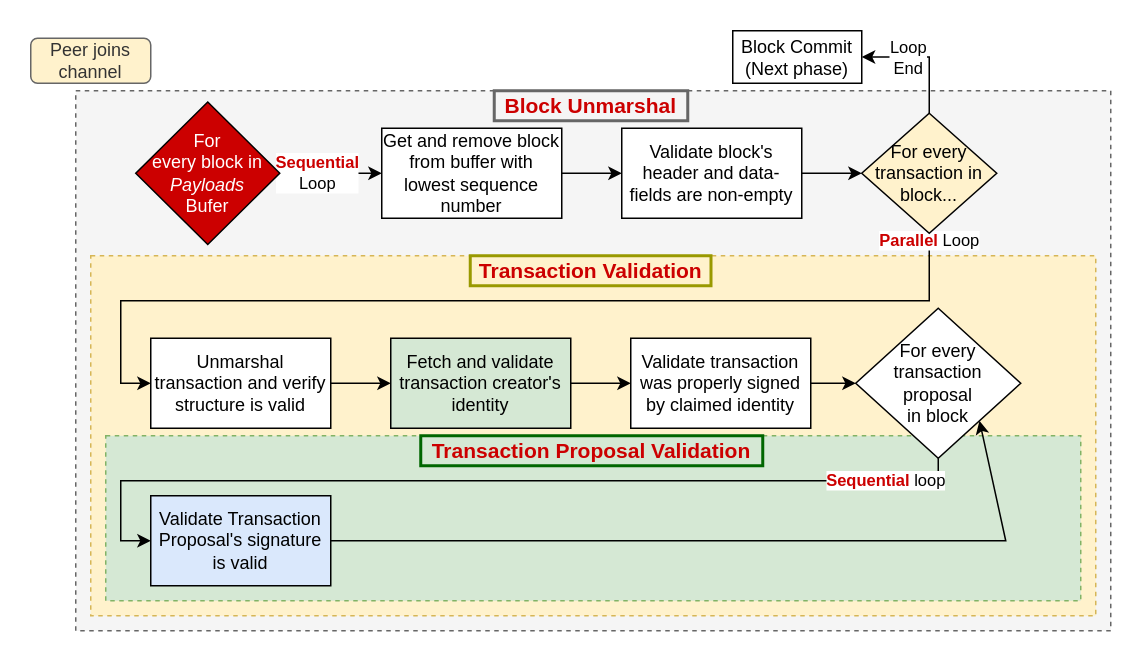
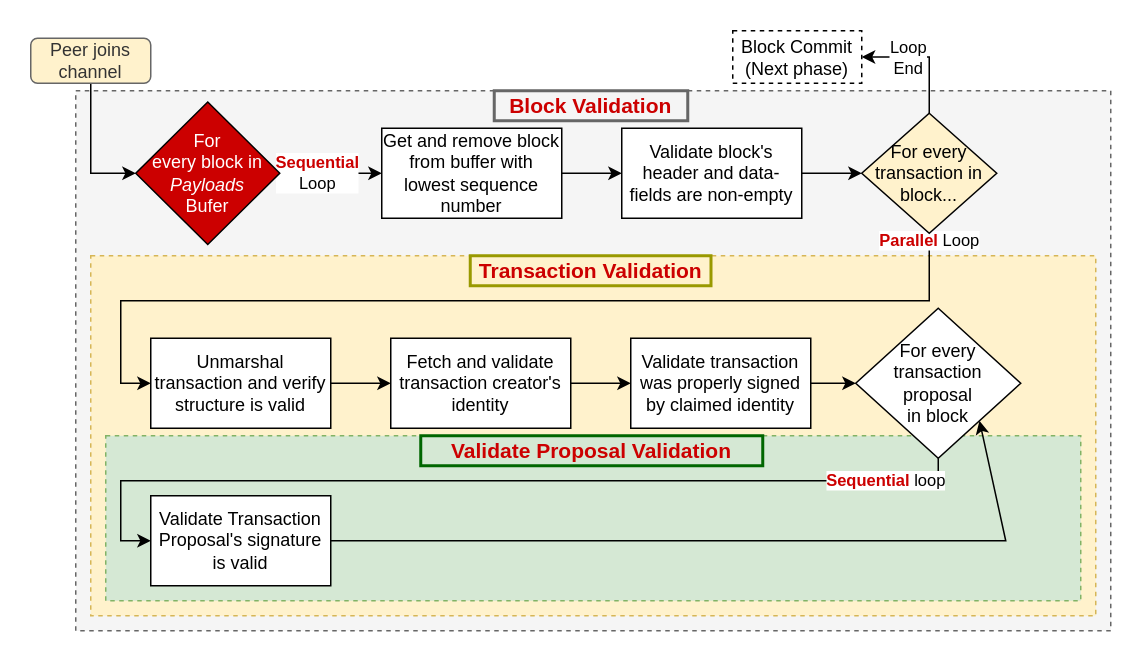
(797, 57) -> (797, 57)
(591, 106) -> (591, 106)
none -> (91, 145)
(481, 383) -> (481, 383)
(592, 451) -> (592, 451)
(241, 541) -> (241, 541)
